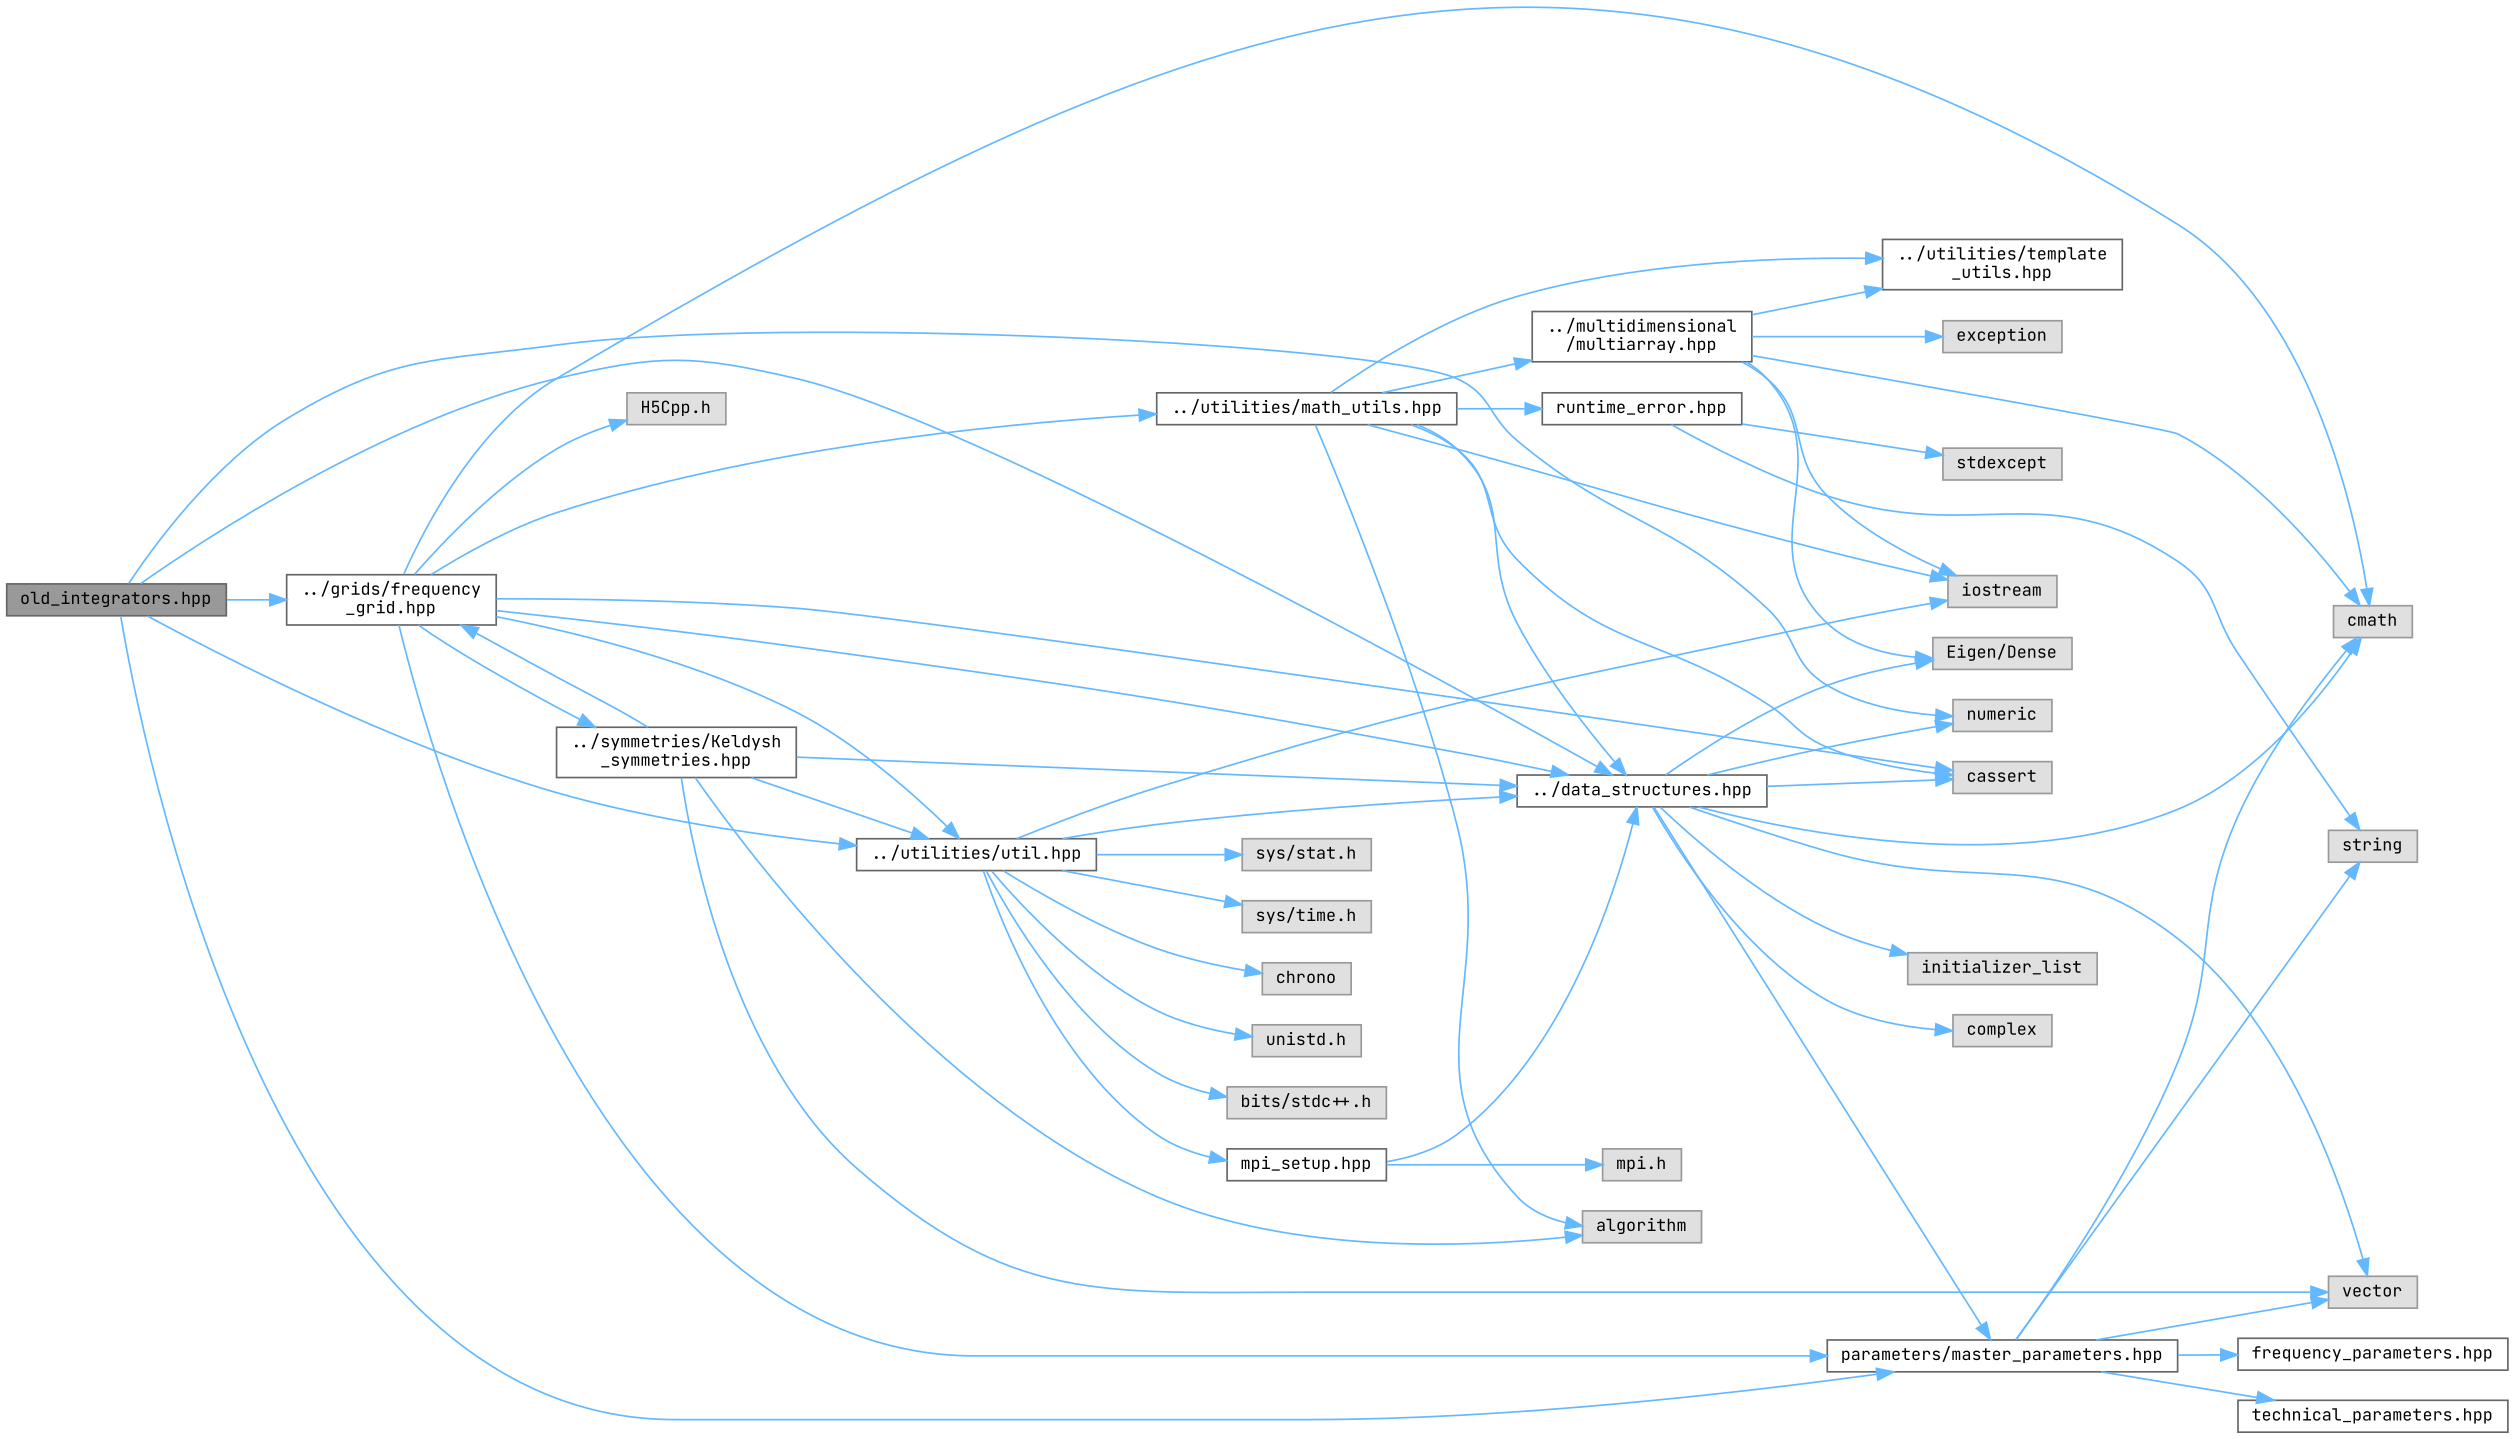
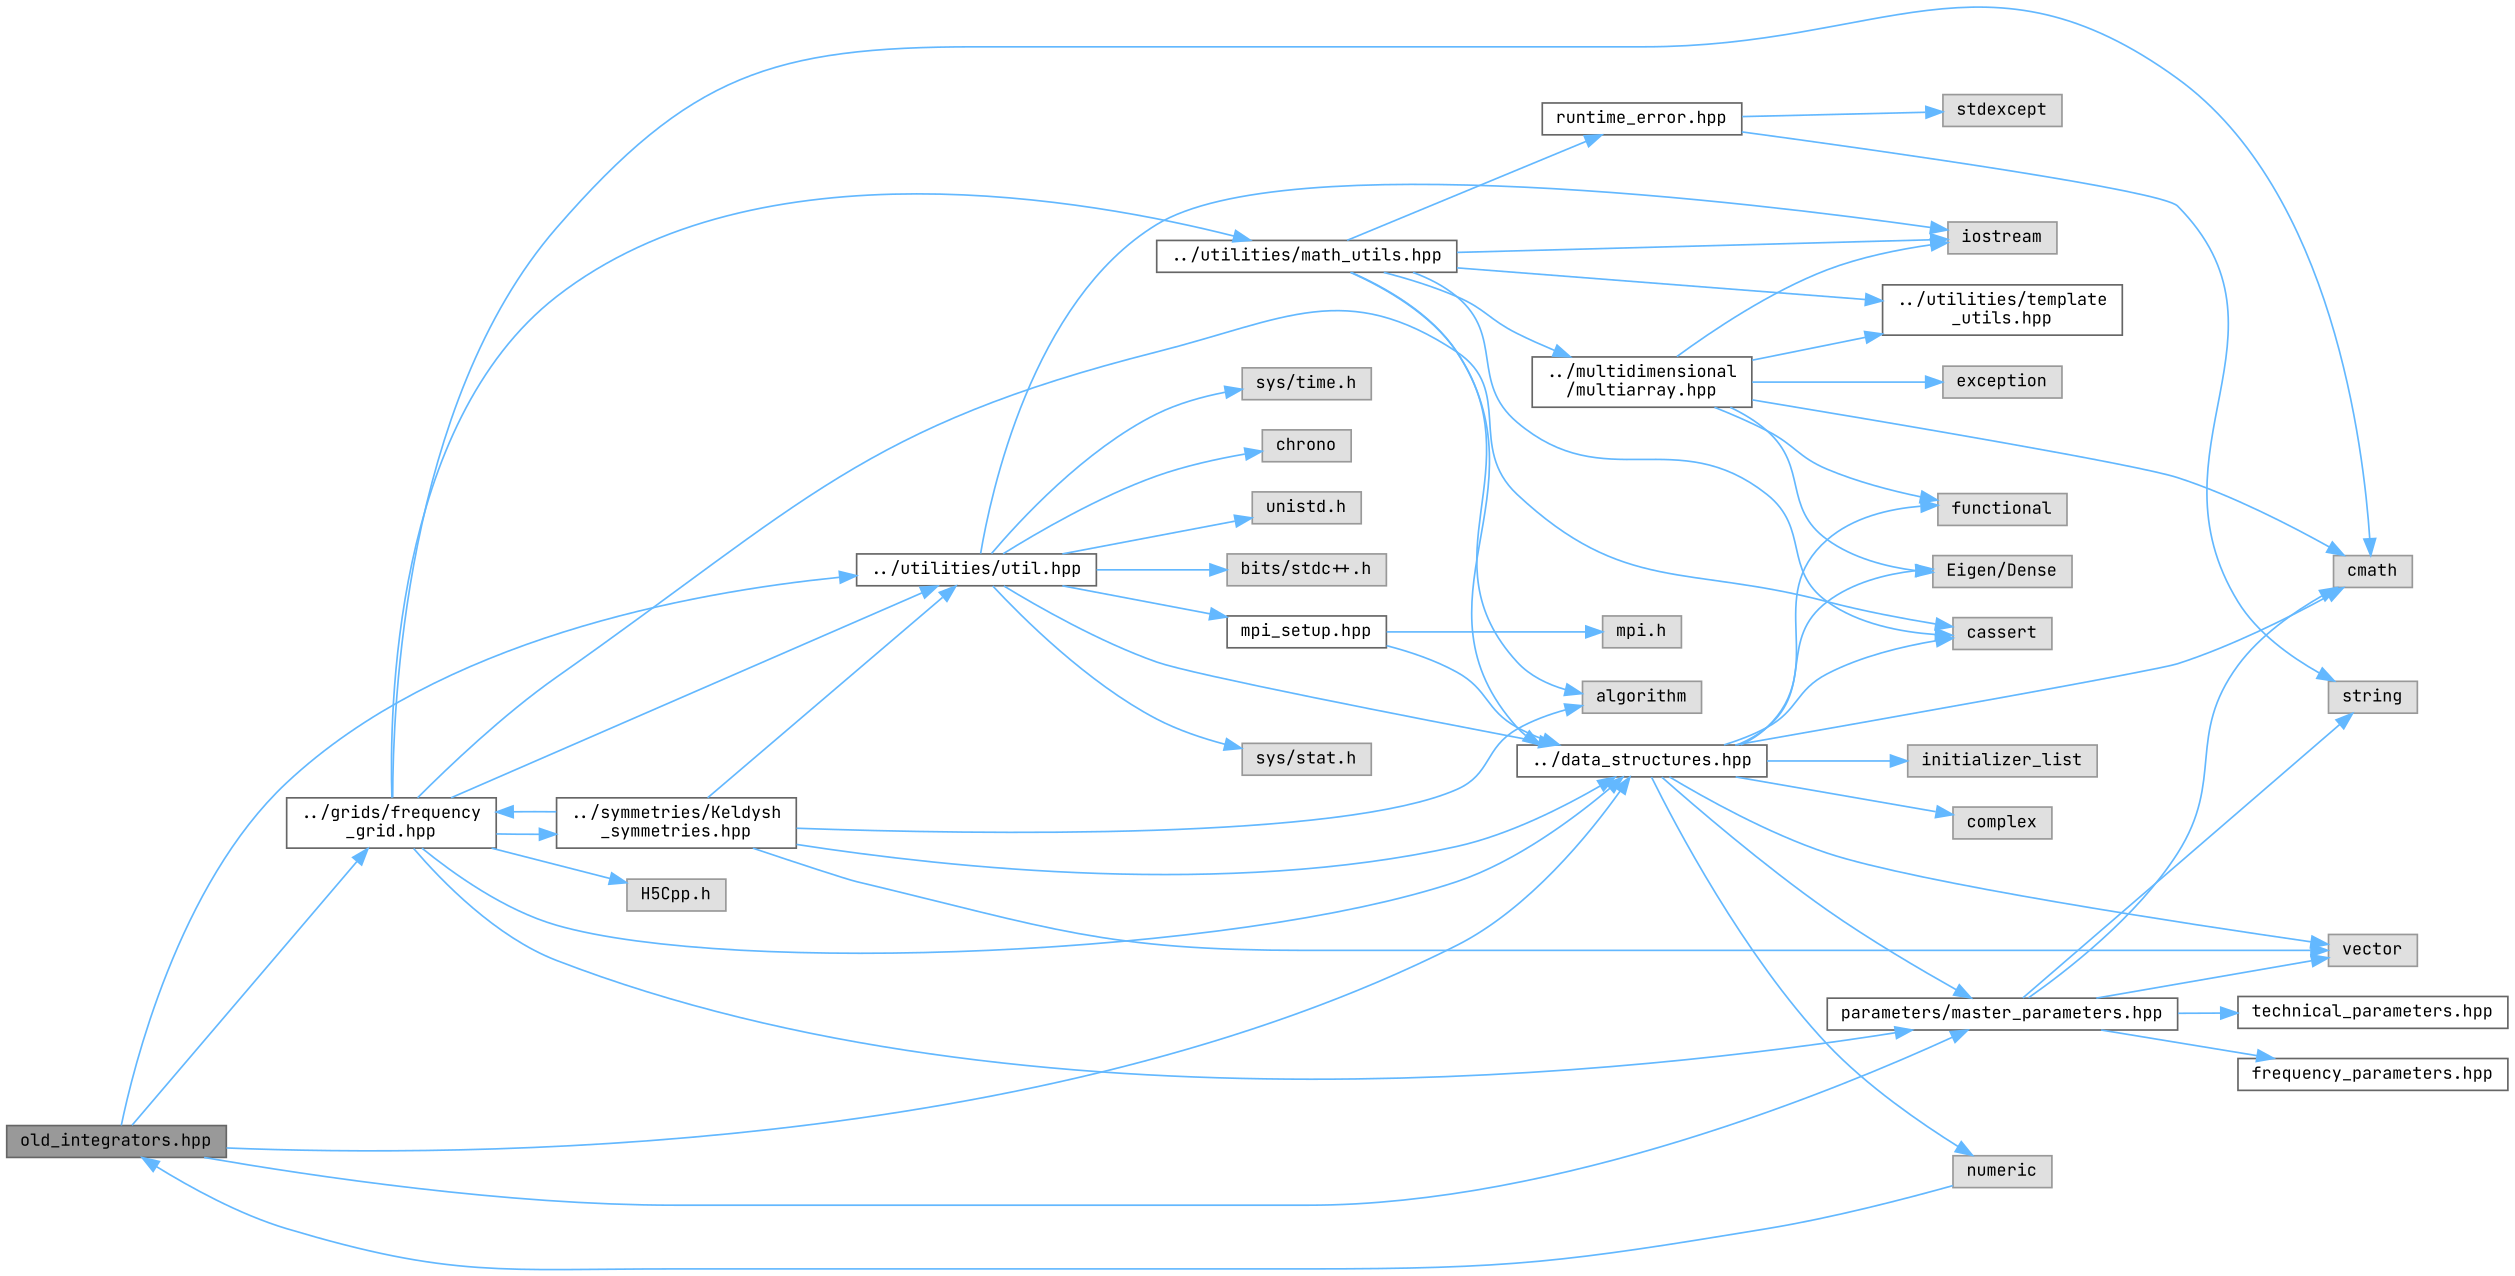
(1052, 337) -> (1049, 1269)
none -> (2002, 509)
